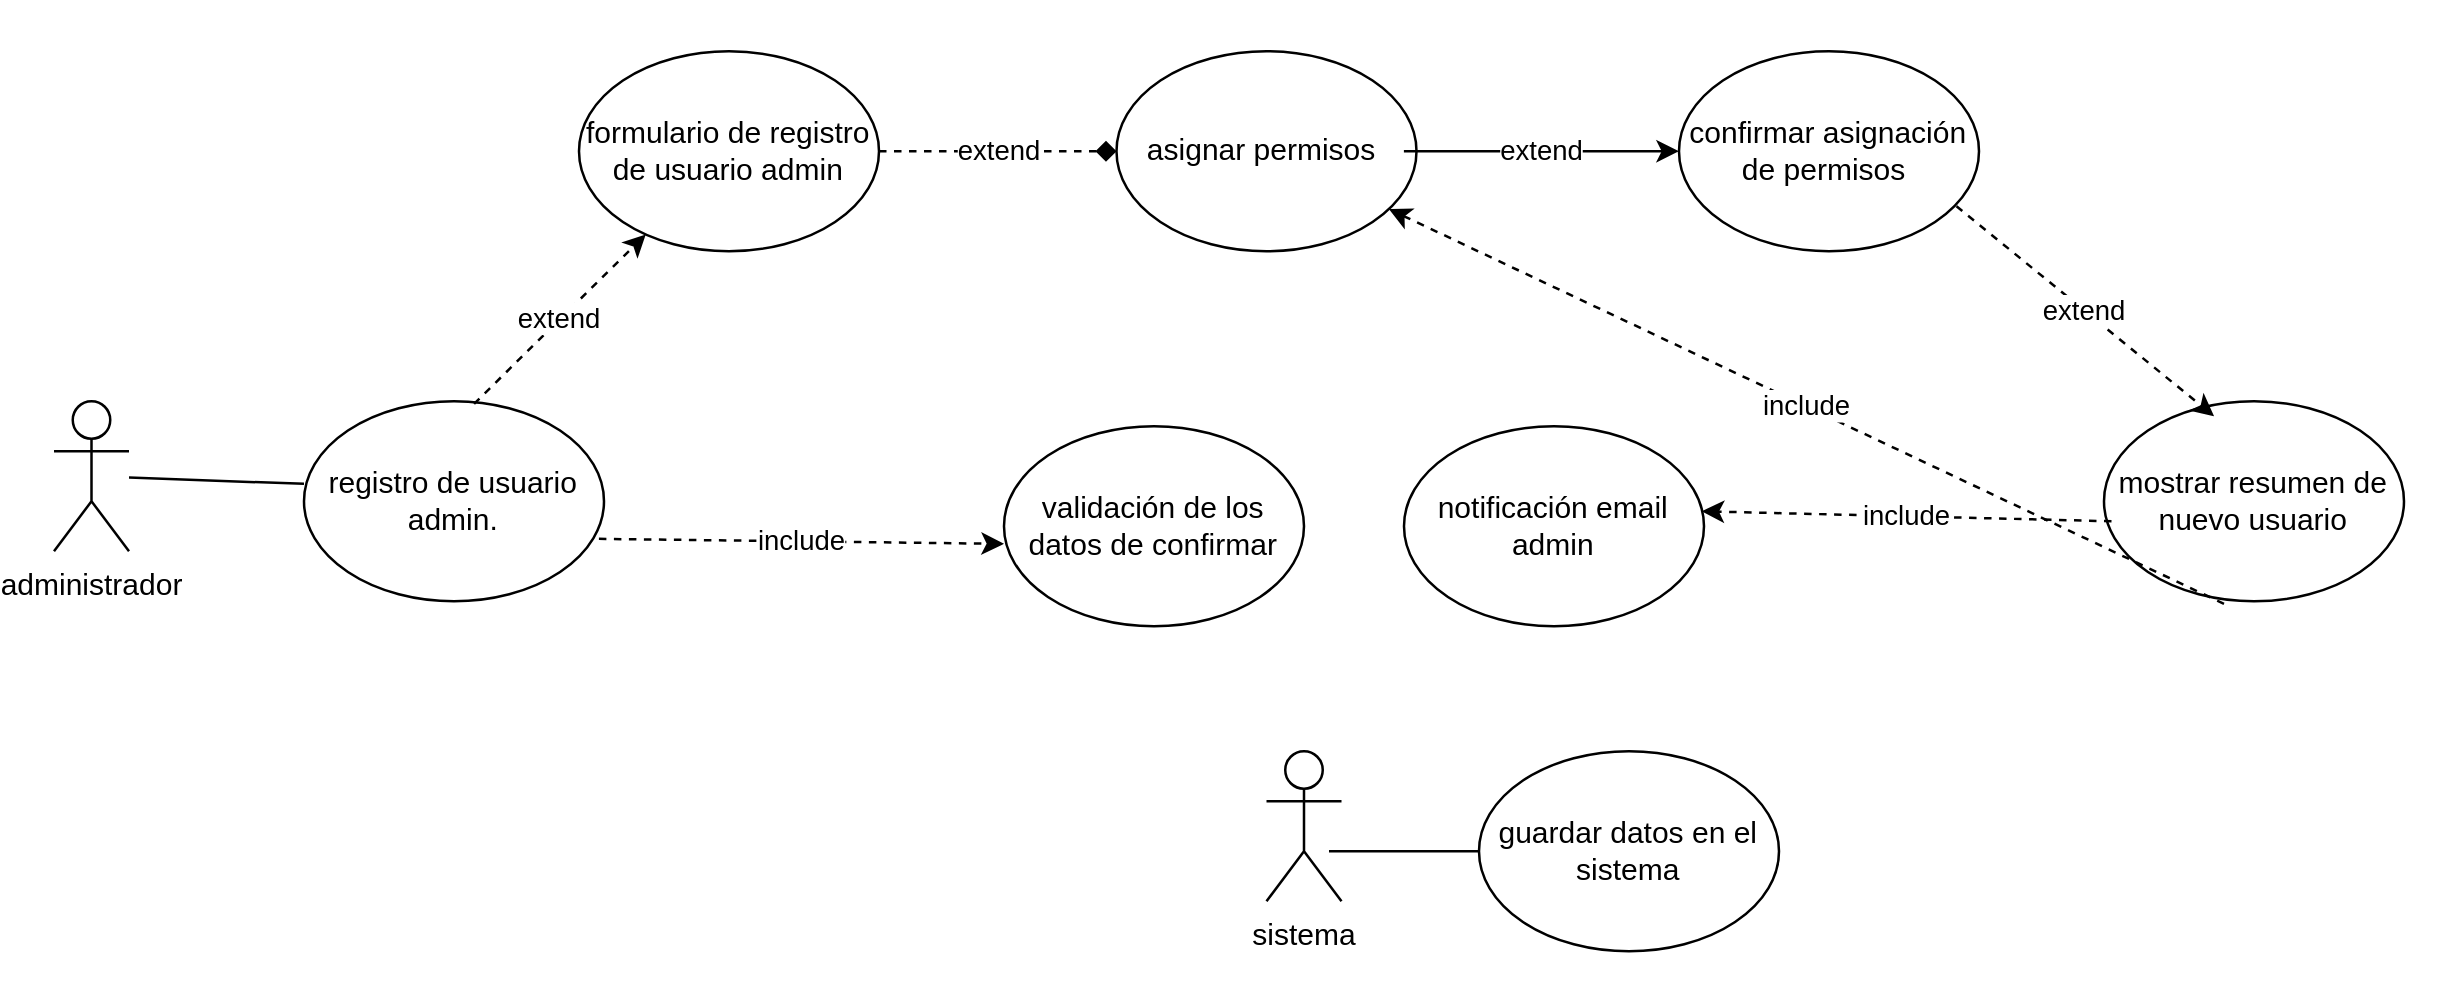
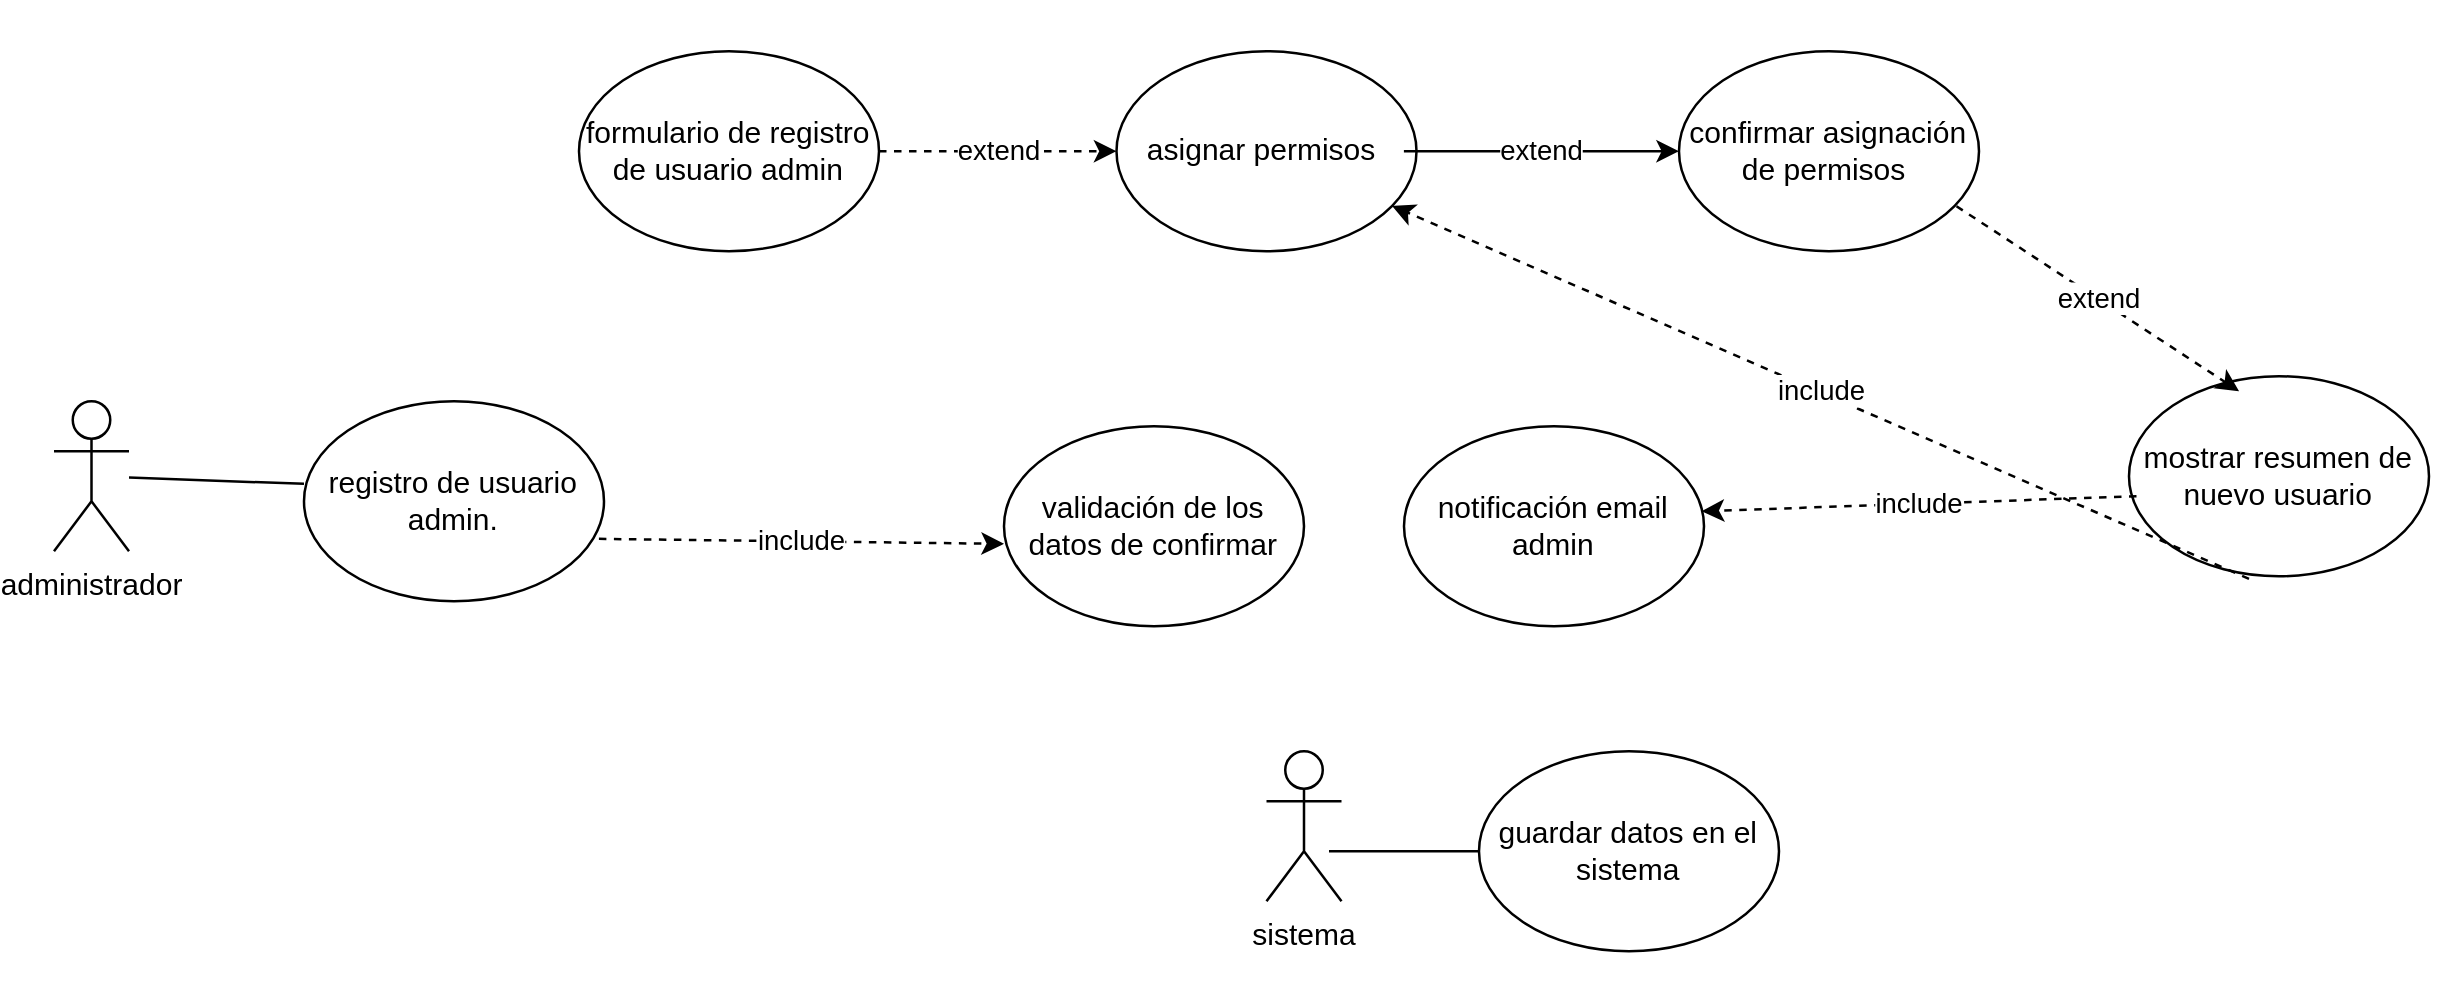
(1096, 151) -> (1097, 151)
(521, 357) -> none
(2254, 501) -> (2279, 476)
